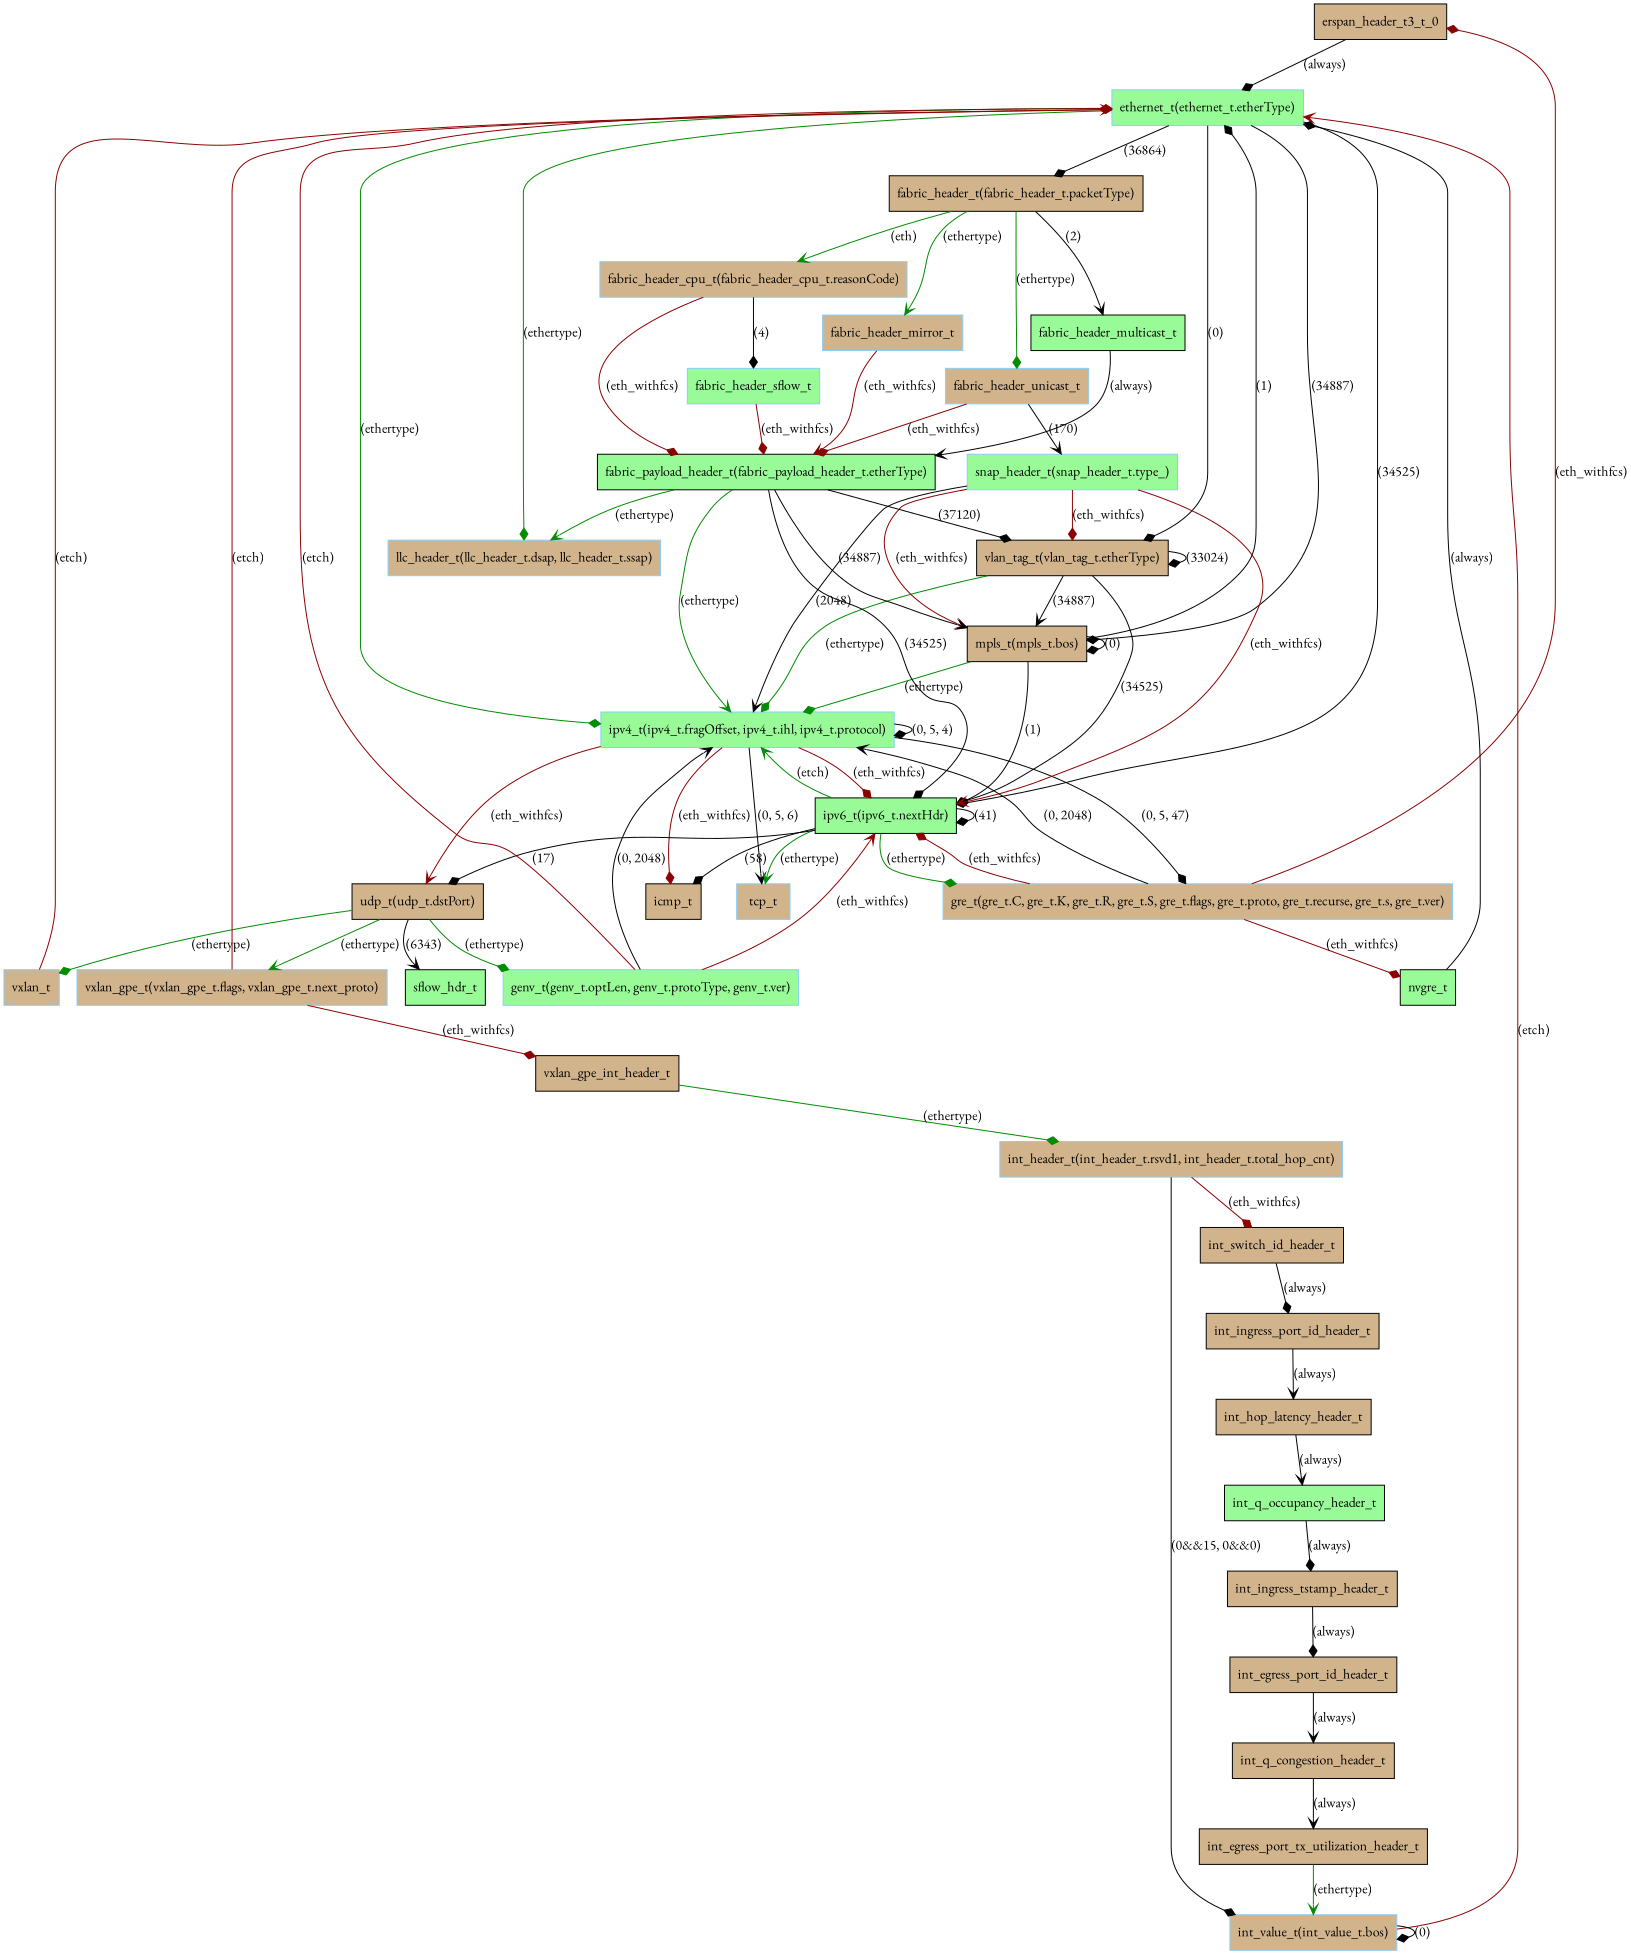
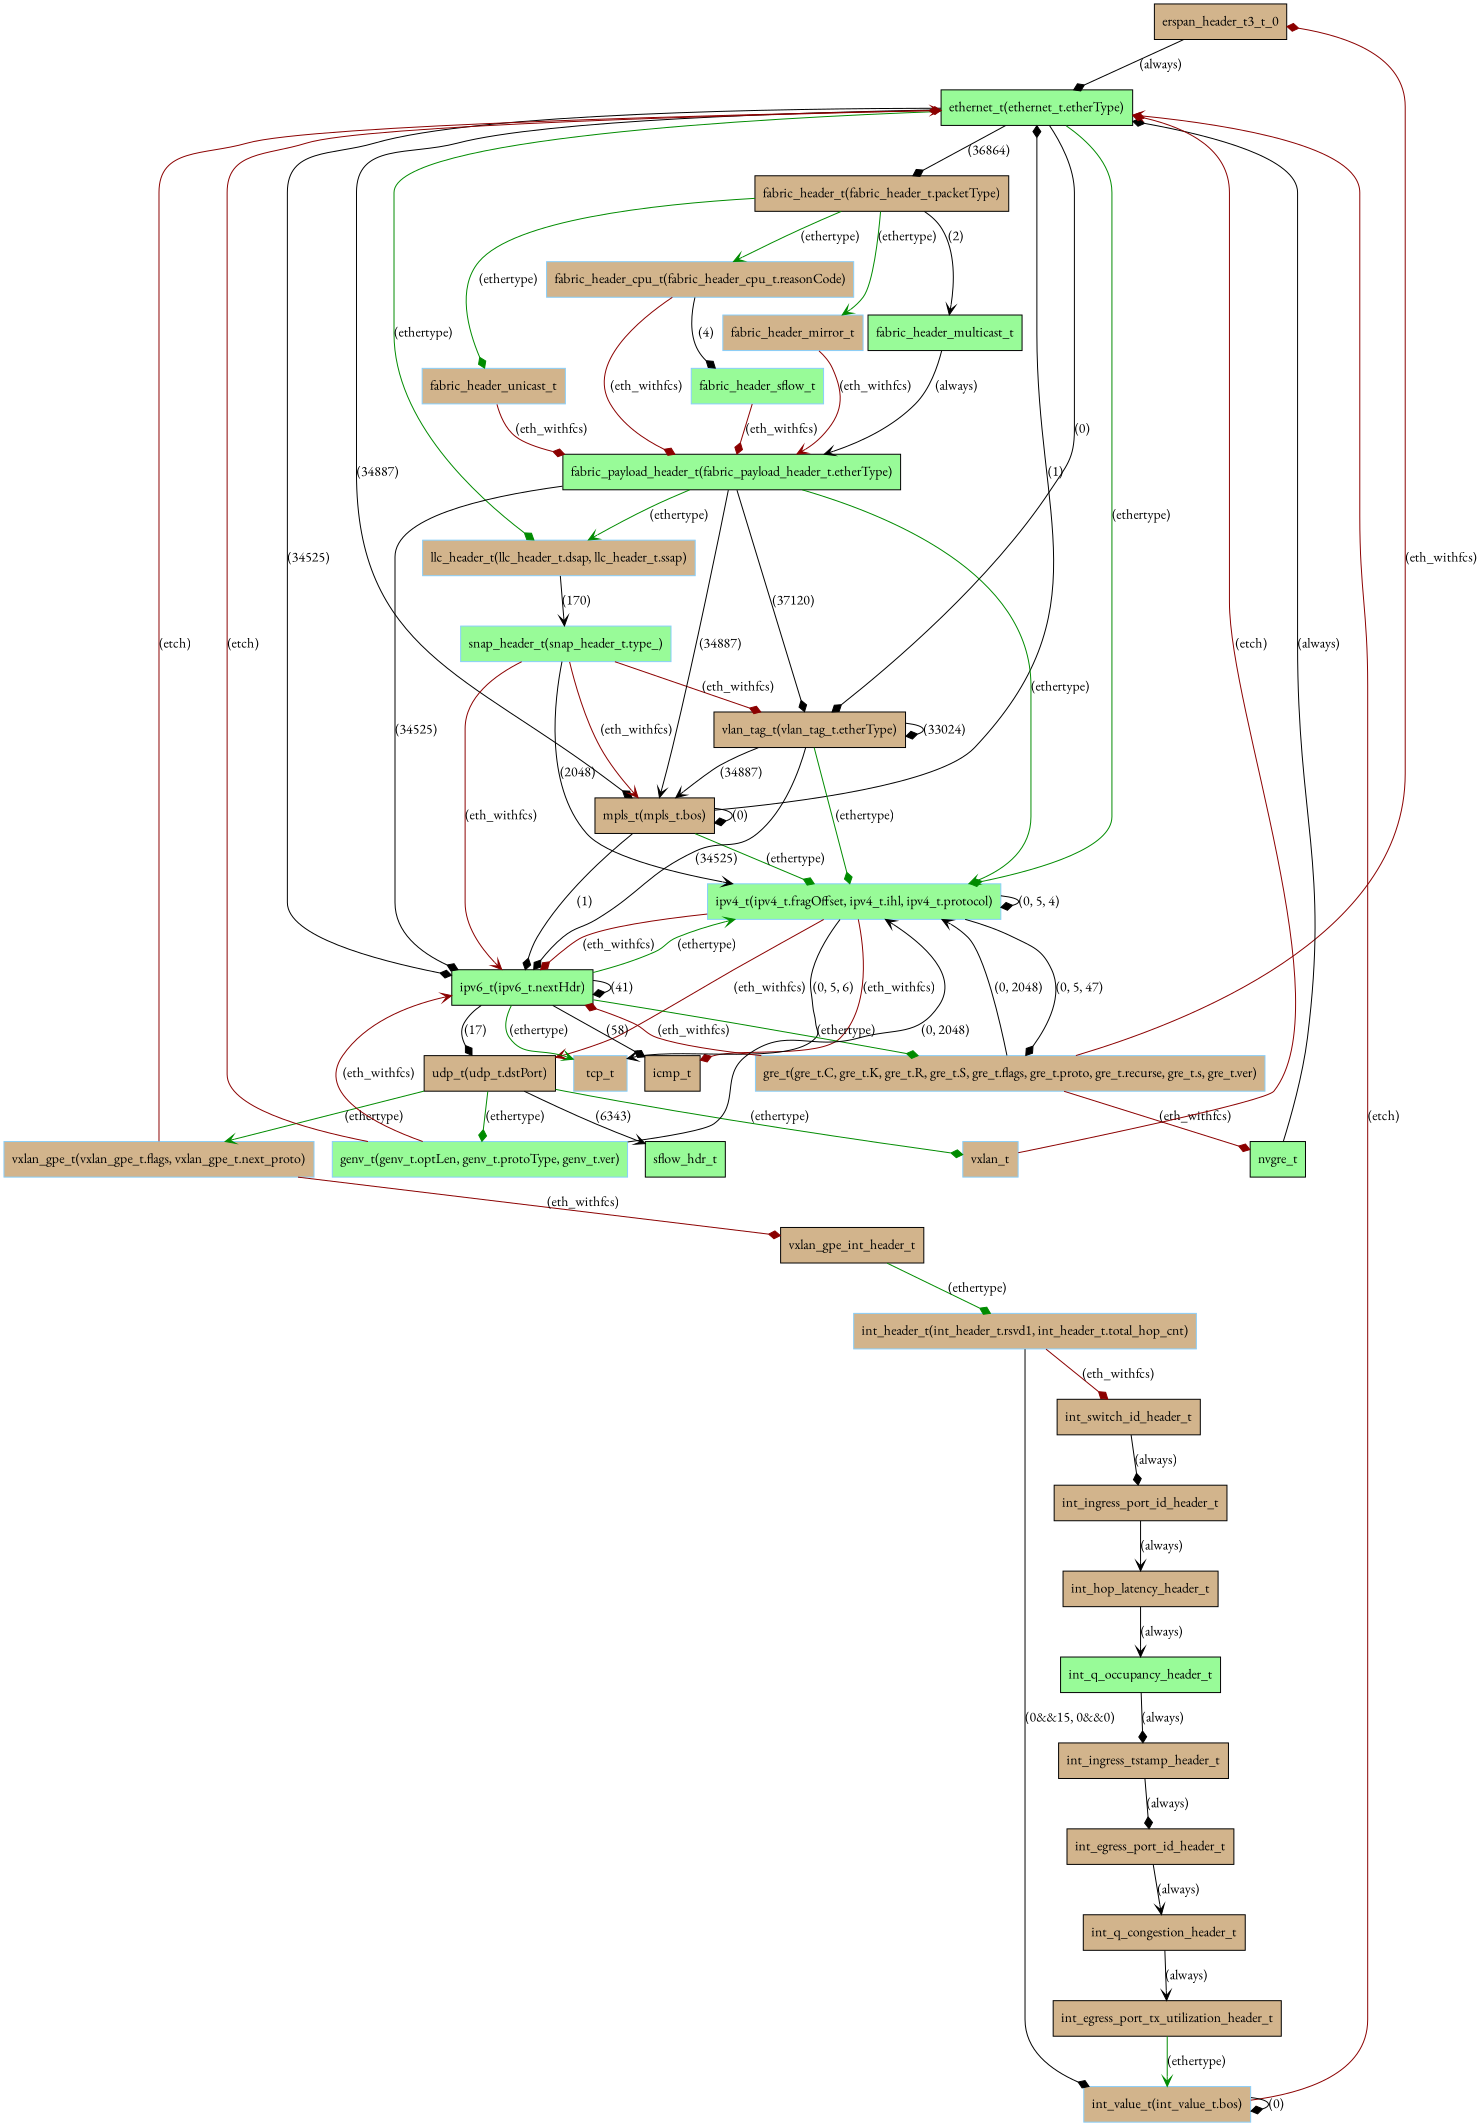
(1208, 108) -> (1037, 108)
(904, 237) -> (830, 237)
(1042, 425) -> (562, 596)
(813, 773) -> (707, 945)
